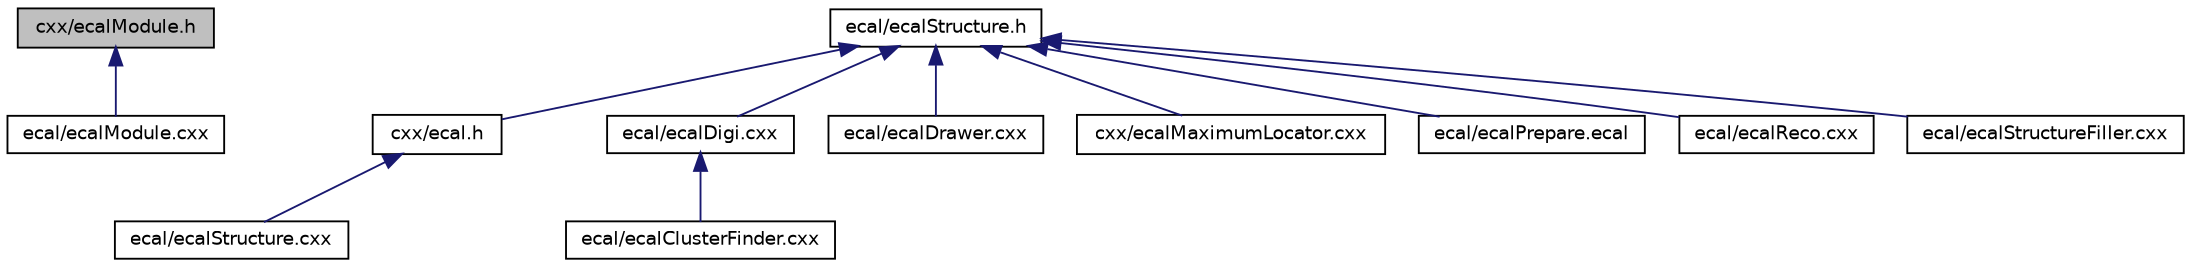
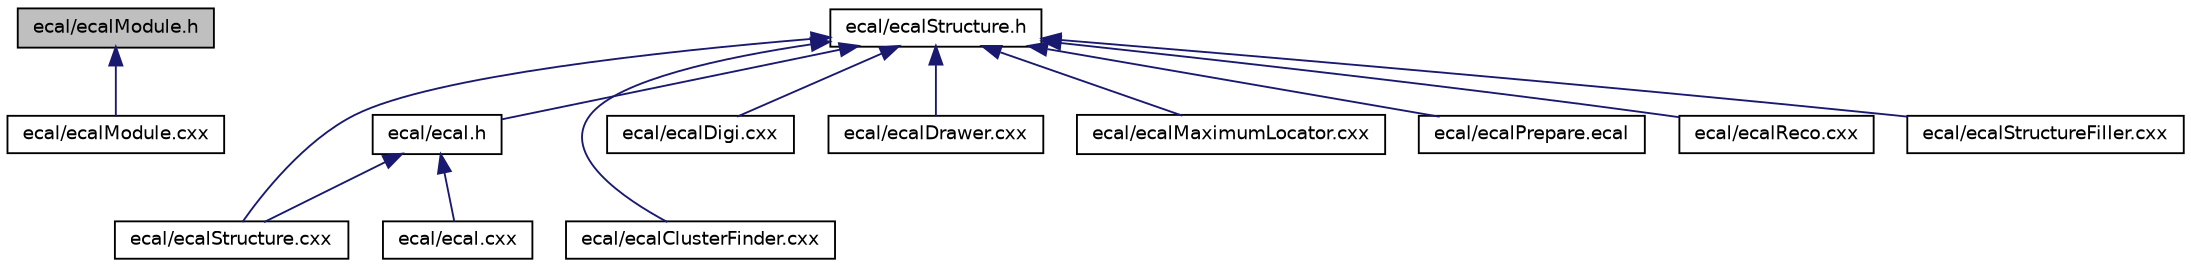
(116, 28) -> (116, 28)
none -> (503, 76)
(437, 134) -> (437, 134)
(1231, 134) -> (1231, 134)
(701, 197) -> (588, 119)
none -> (458, 240)
